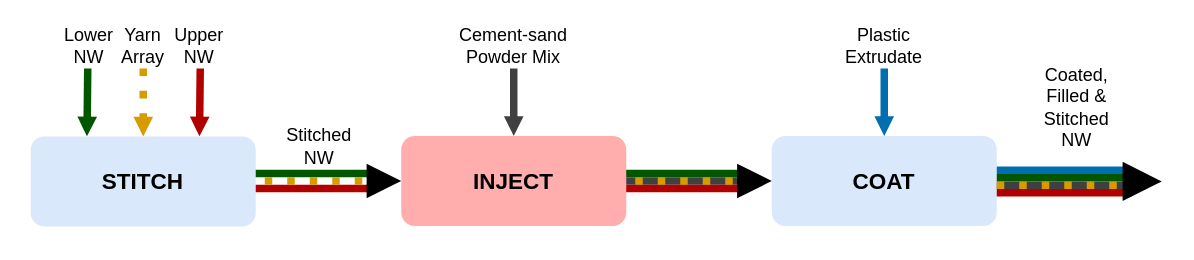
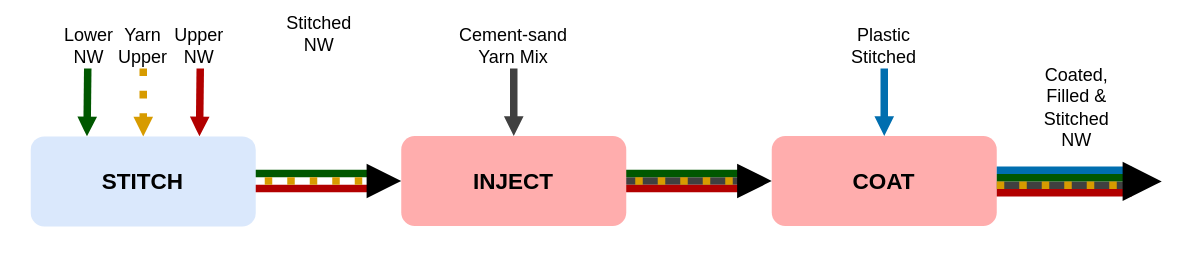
(143, 46) -> (143, 46)
(514, 46) -> (514, 46)
(884, 46) -> (884, 46)
(319, 146) -> (319, 34)
(884, 181) -> (884, 181)
